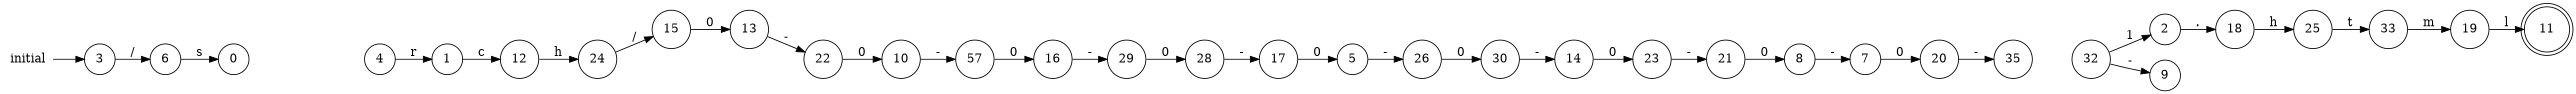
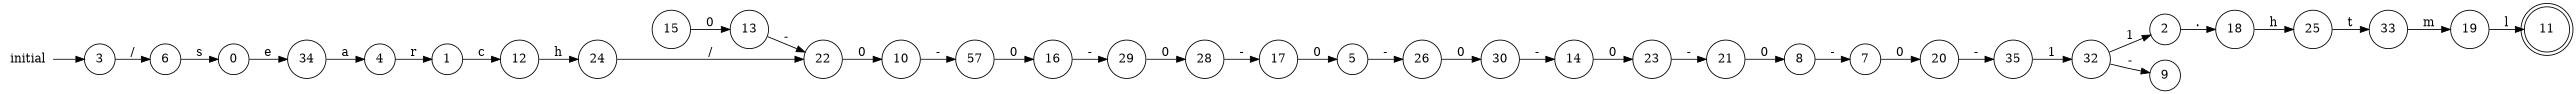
(630, 46) -> (706, 59)
none -> (307, 59)
none -> (2048, 59)
